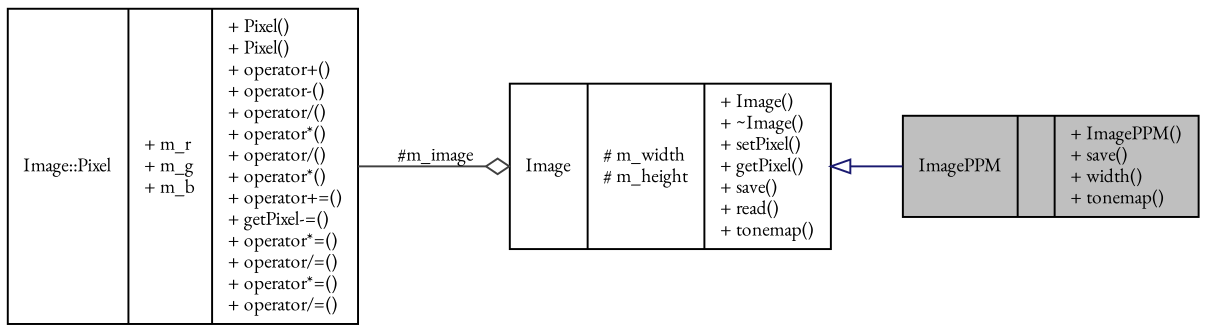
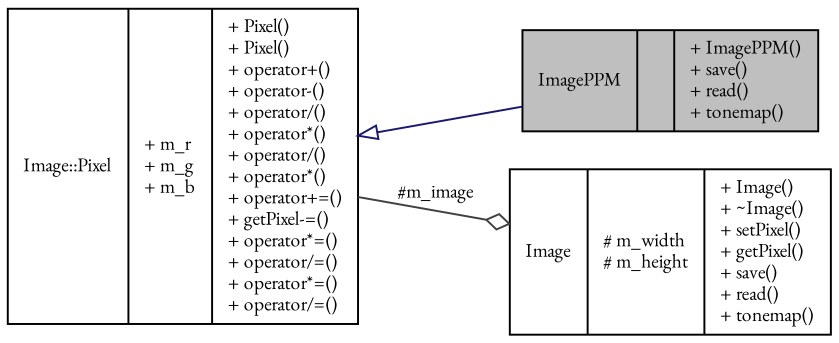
(876, 166) -> (450, 119)
(1106, 176) -> (720, 90)
